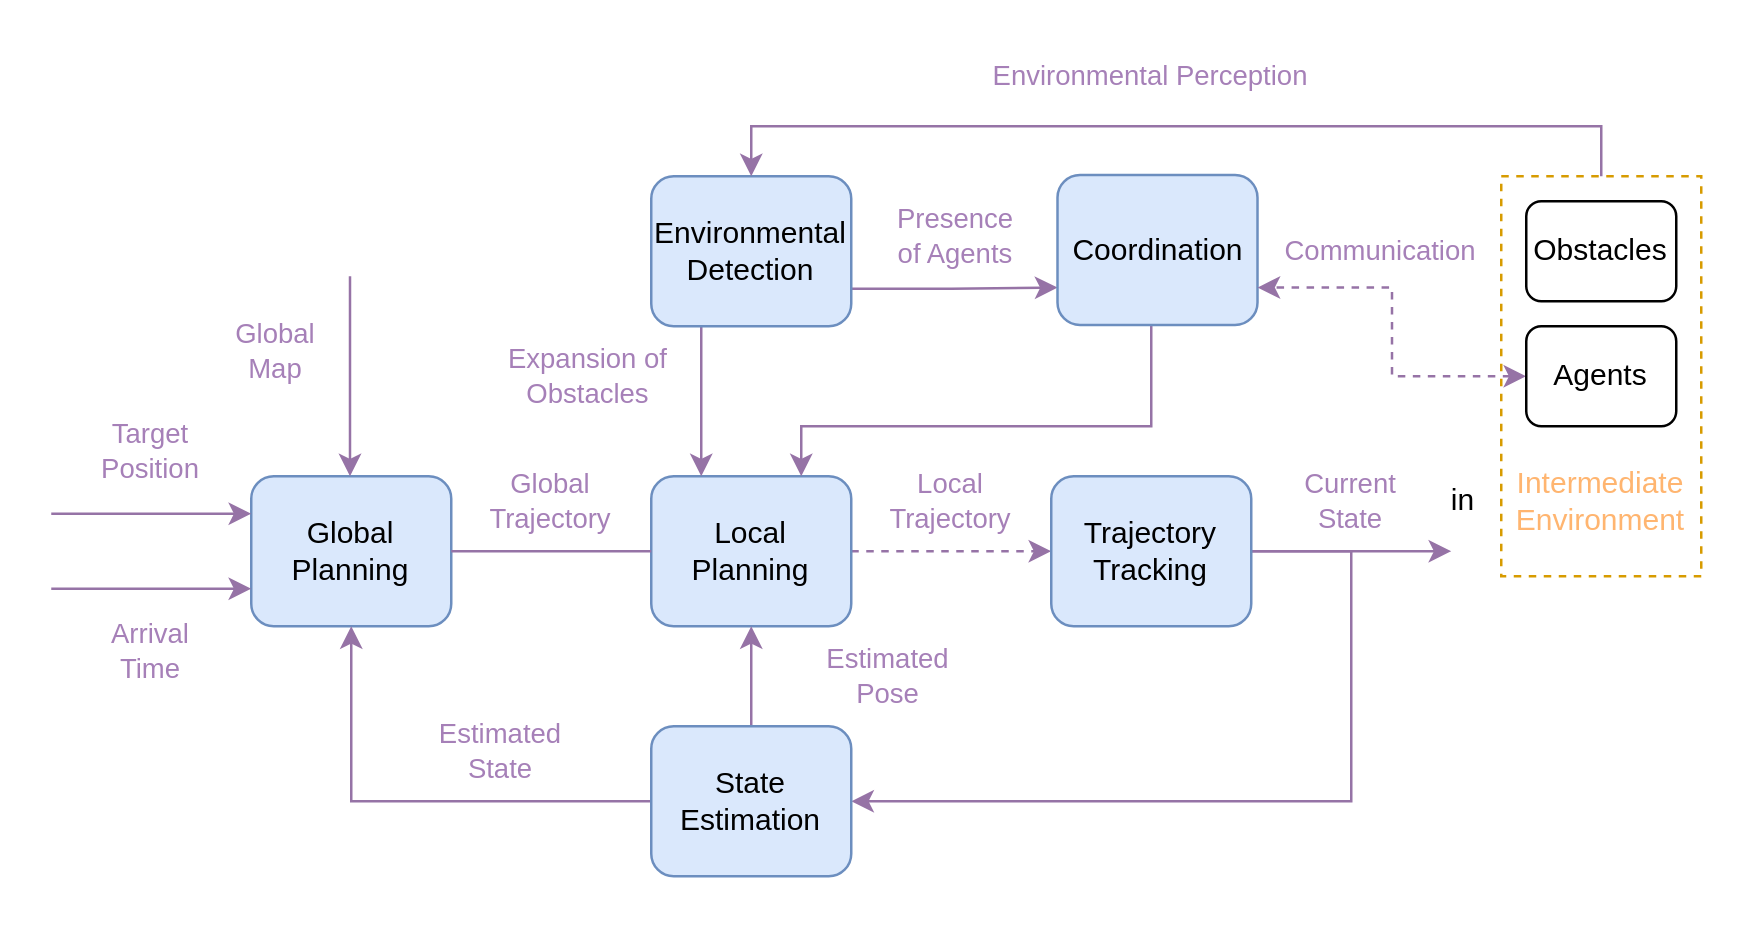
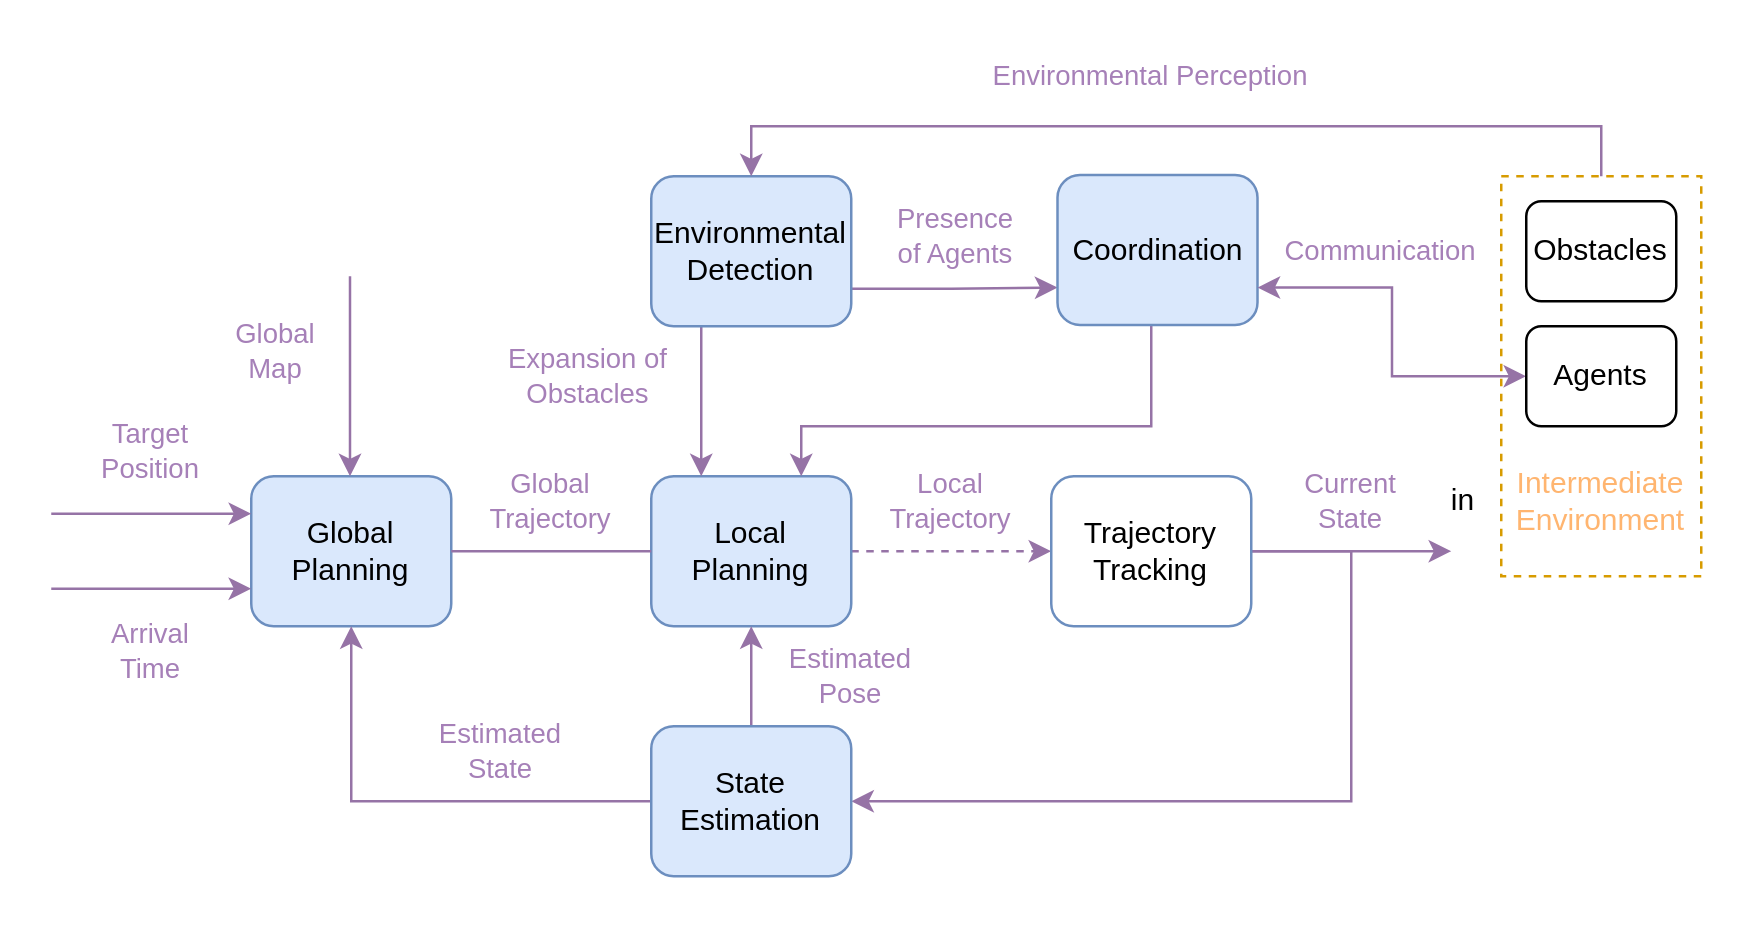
(1392, 329) -> (1392, 329)
(1151, 551) -> (1151, 551)
(889, 676) -> (851, 676)
